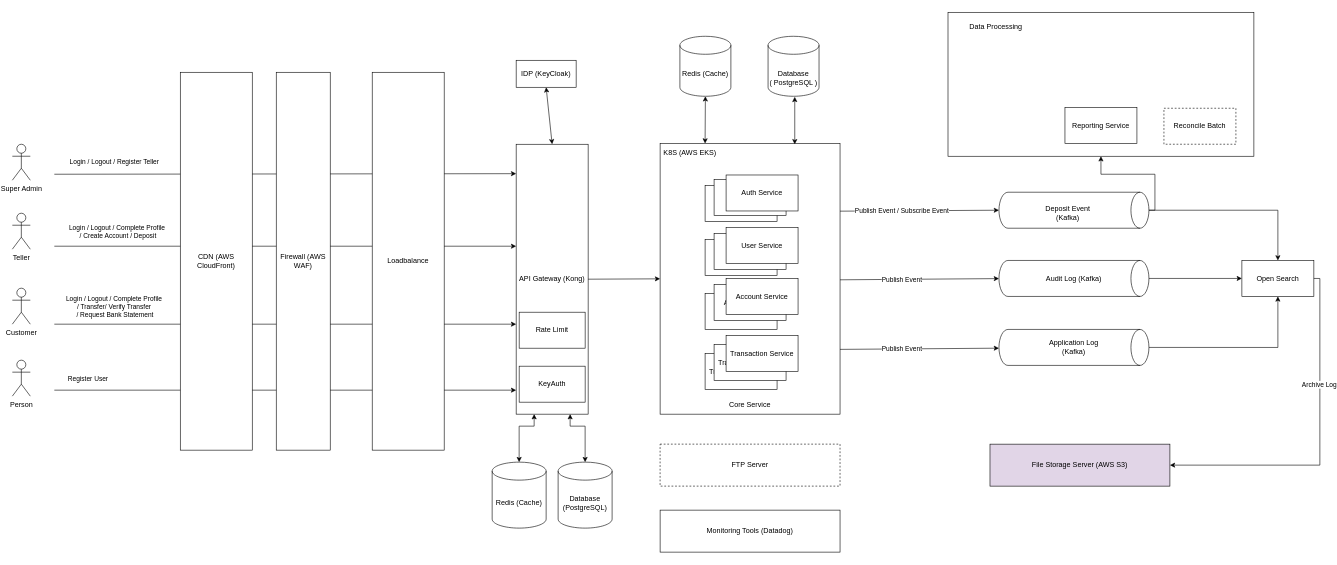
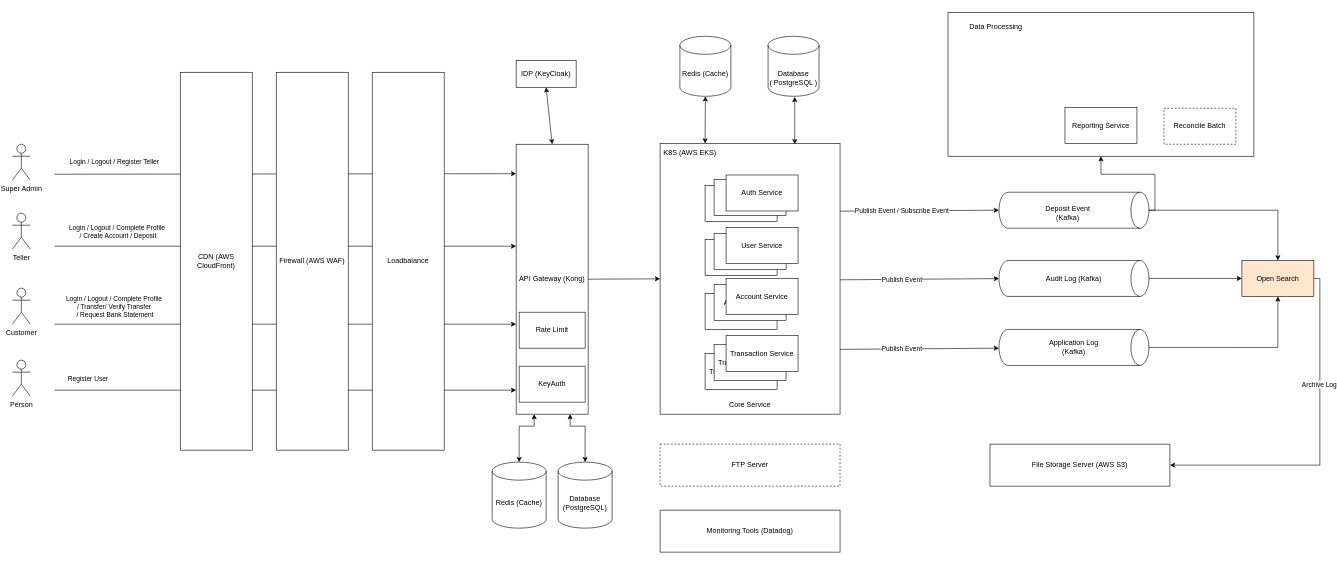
(303, 261) -> (312, 261)
(1278, 279) -> (1278, 279)
(1080, 465) -> (1080, 465)
